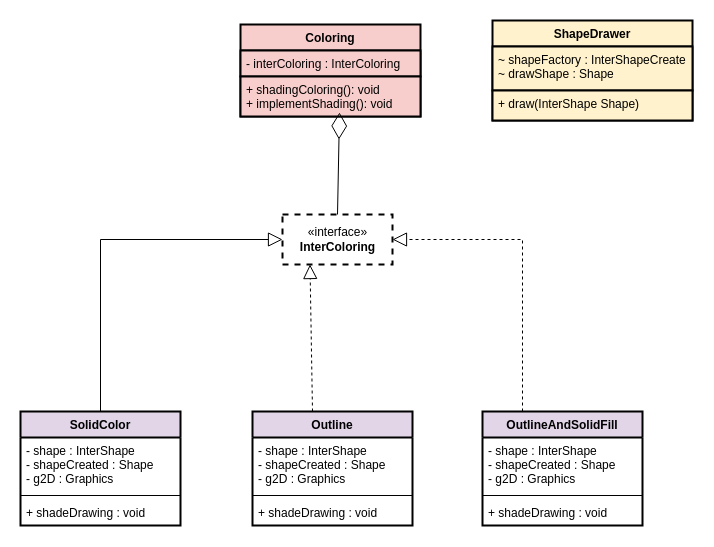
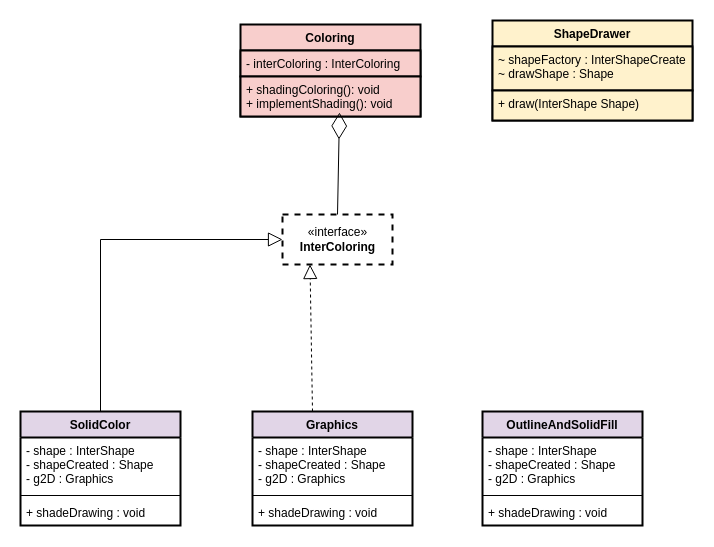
(523, 268) -> none
(332, 425) -> (332, 425)
